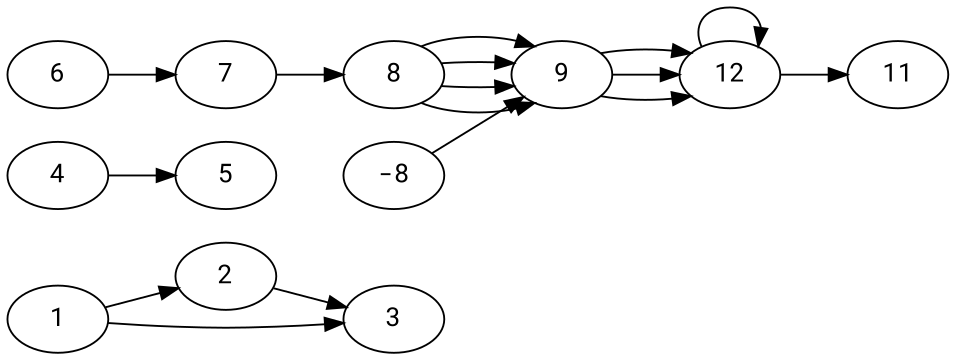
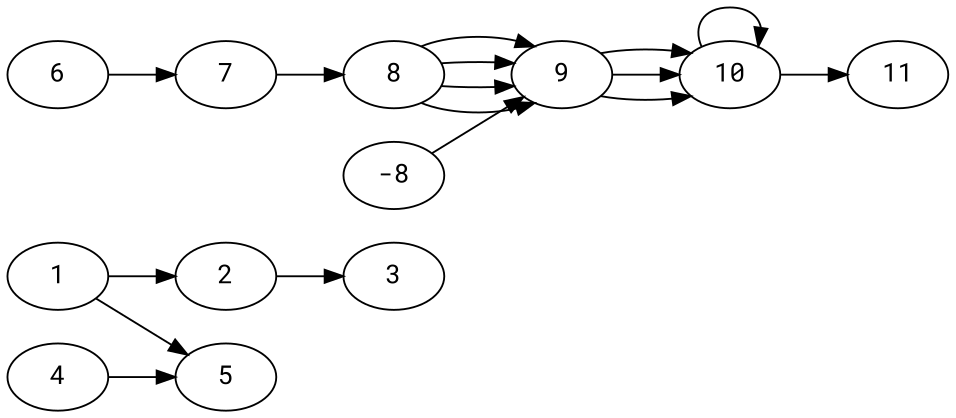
(730, 75) -> (730, 75)
(216, 328) -> (134, 322)
